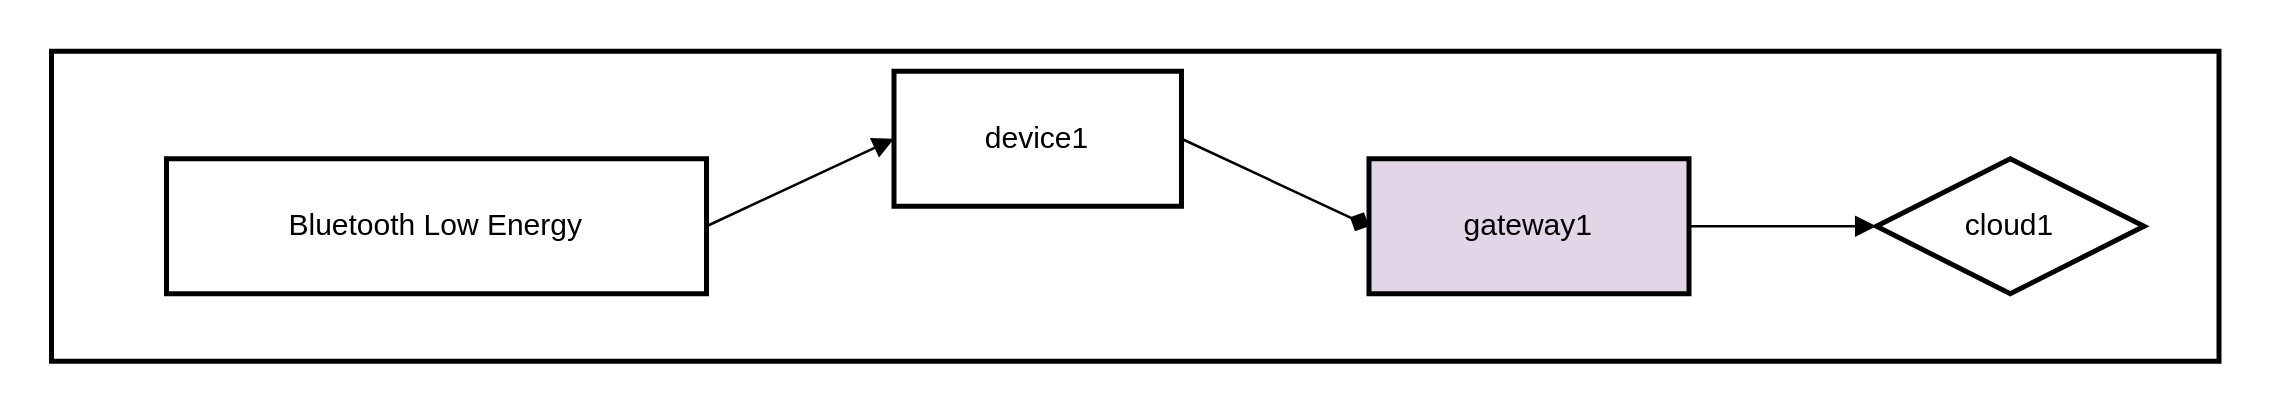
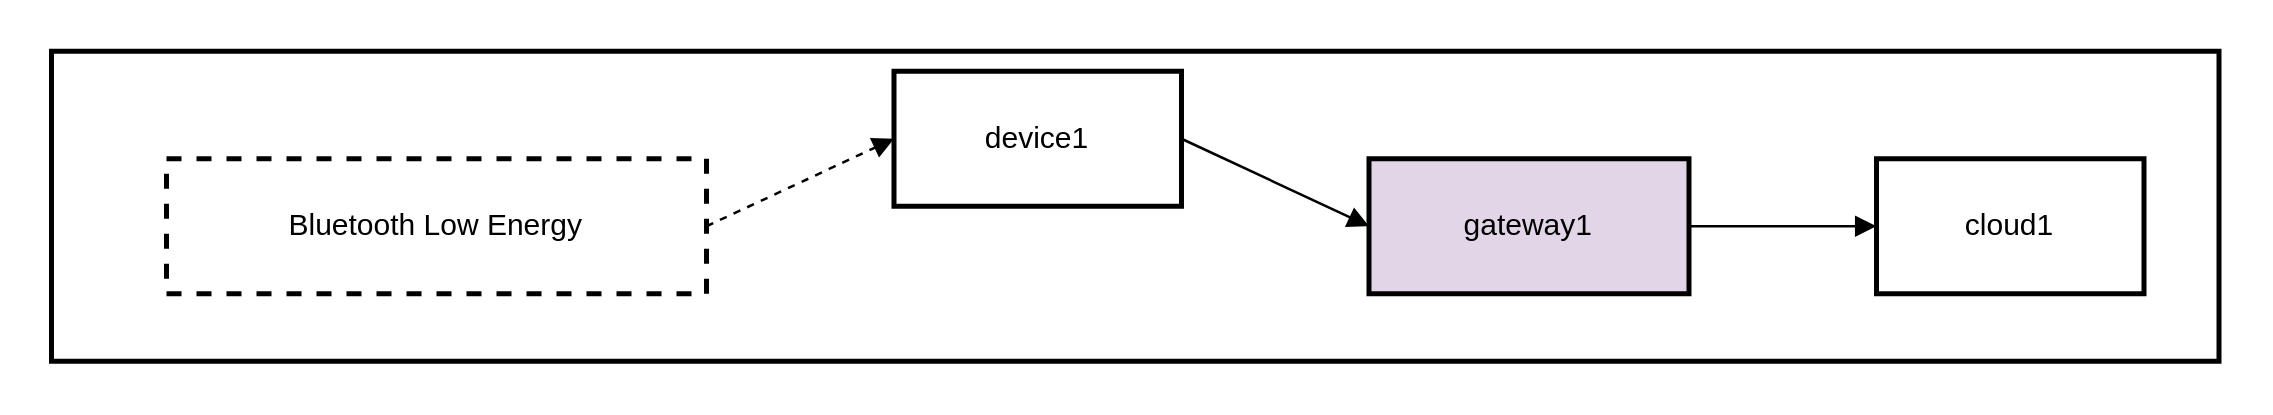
(792, 186) -> (792, 186)
(1349, 217) -> (1349, 217)
(436, 226) -> (436, 226)
(2010, 226) -> (2010, 226)
